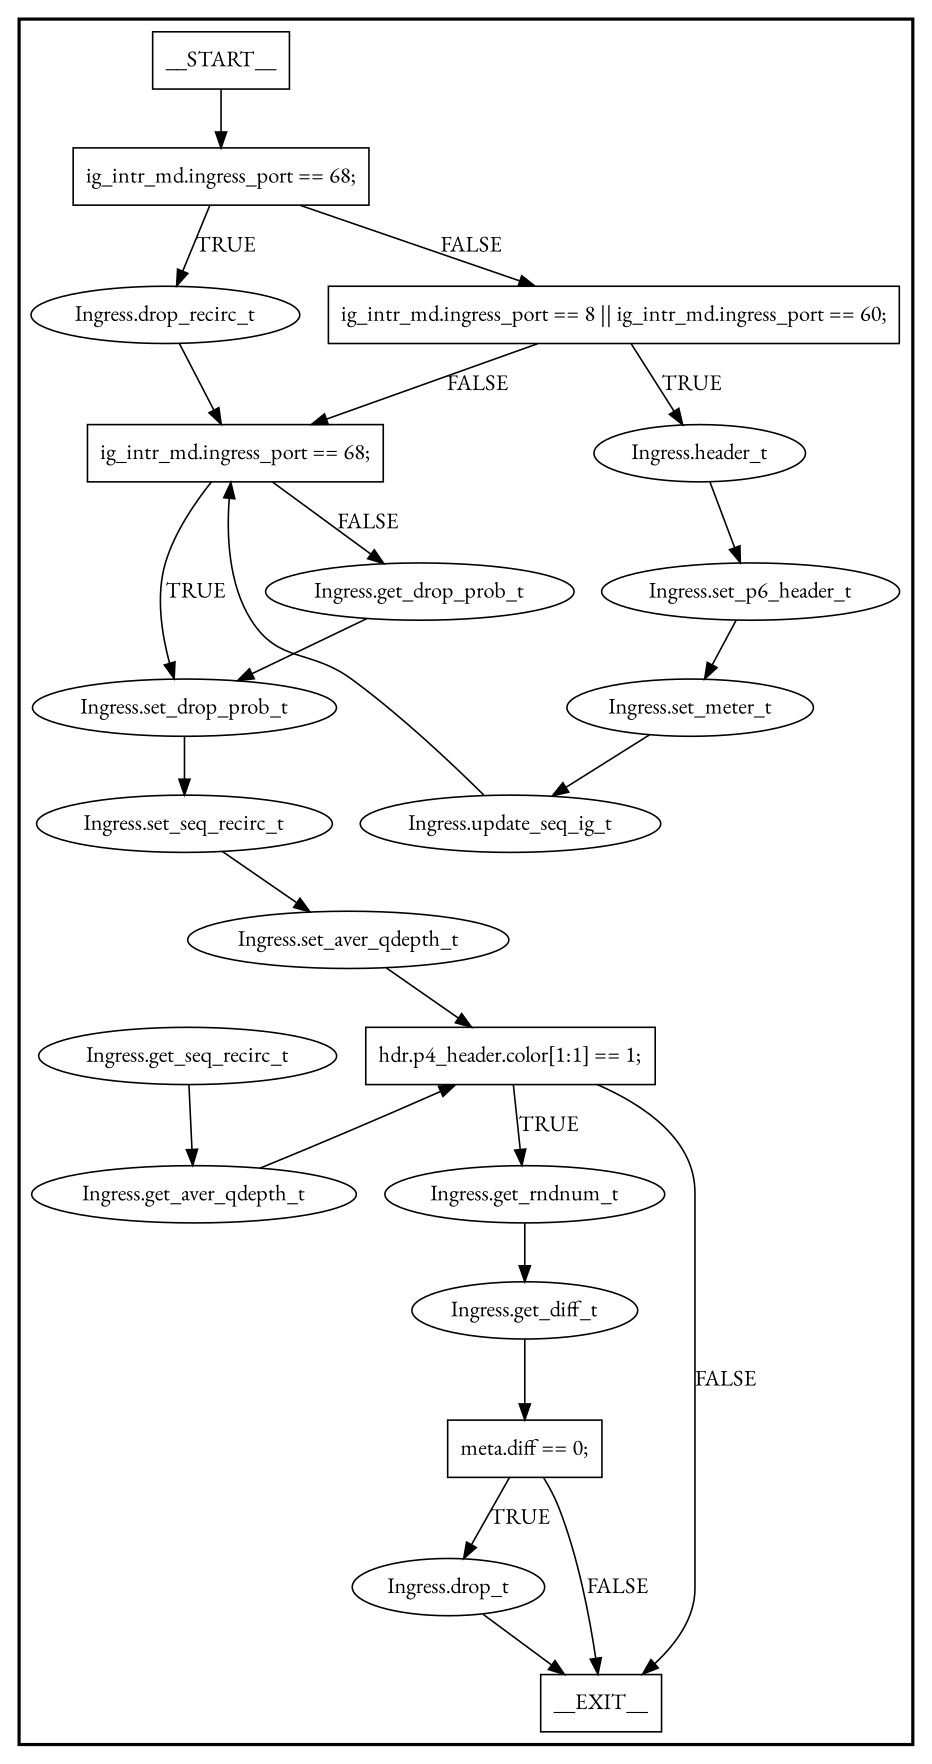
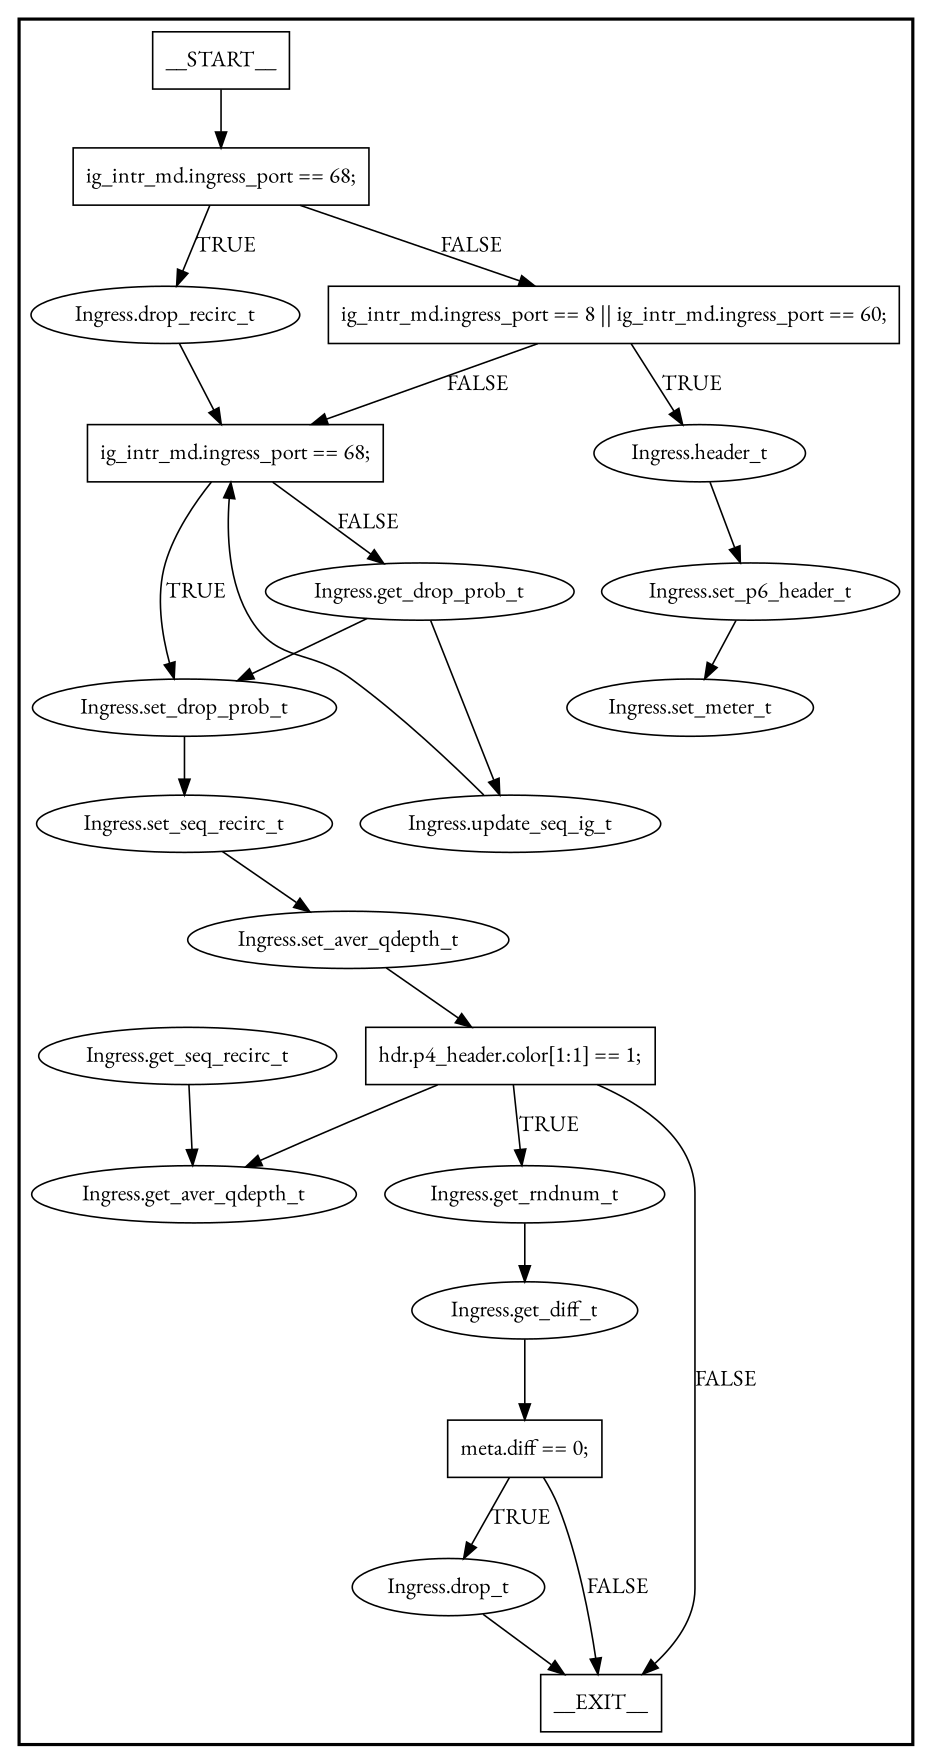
(608, 761) -> (462, 700)
(351, 1130) -> (349, 1122)
